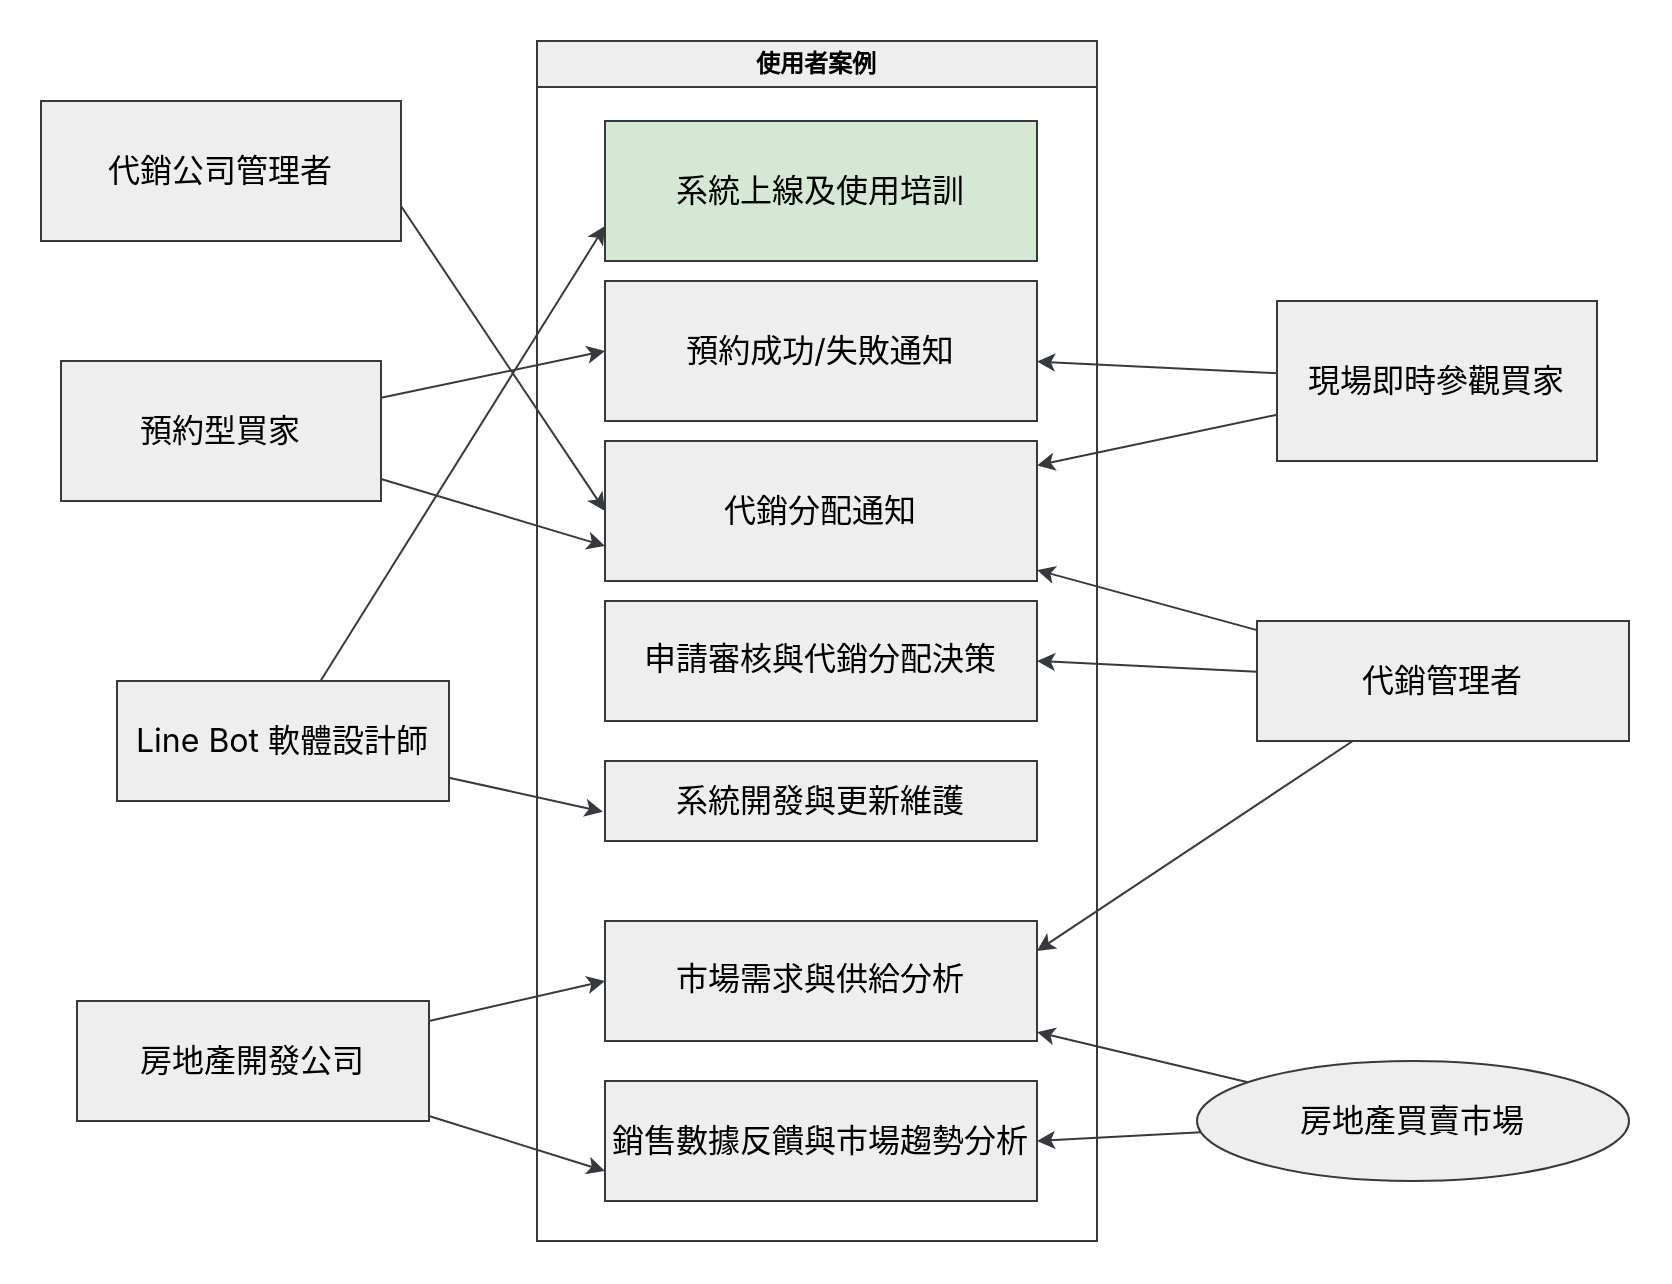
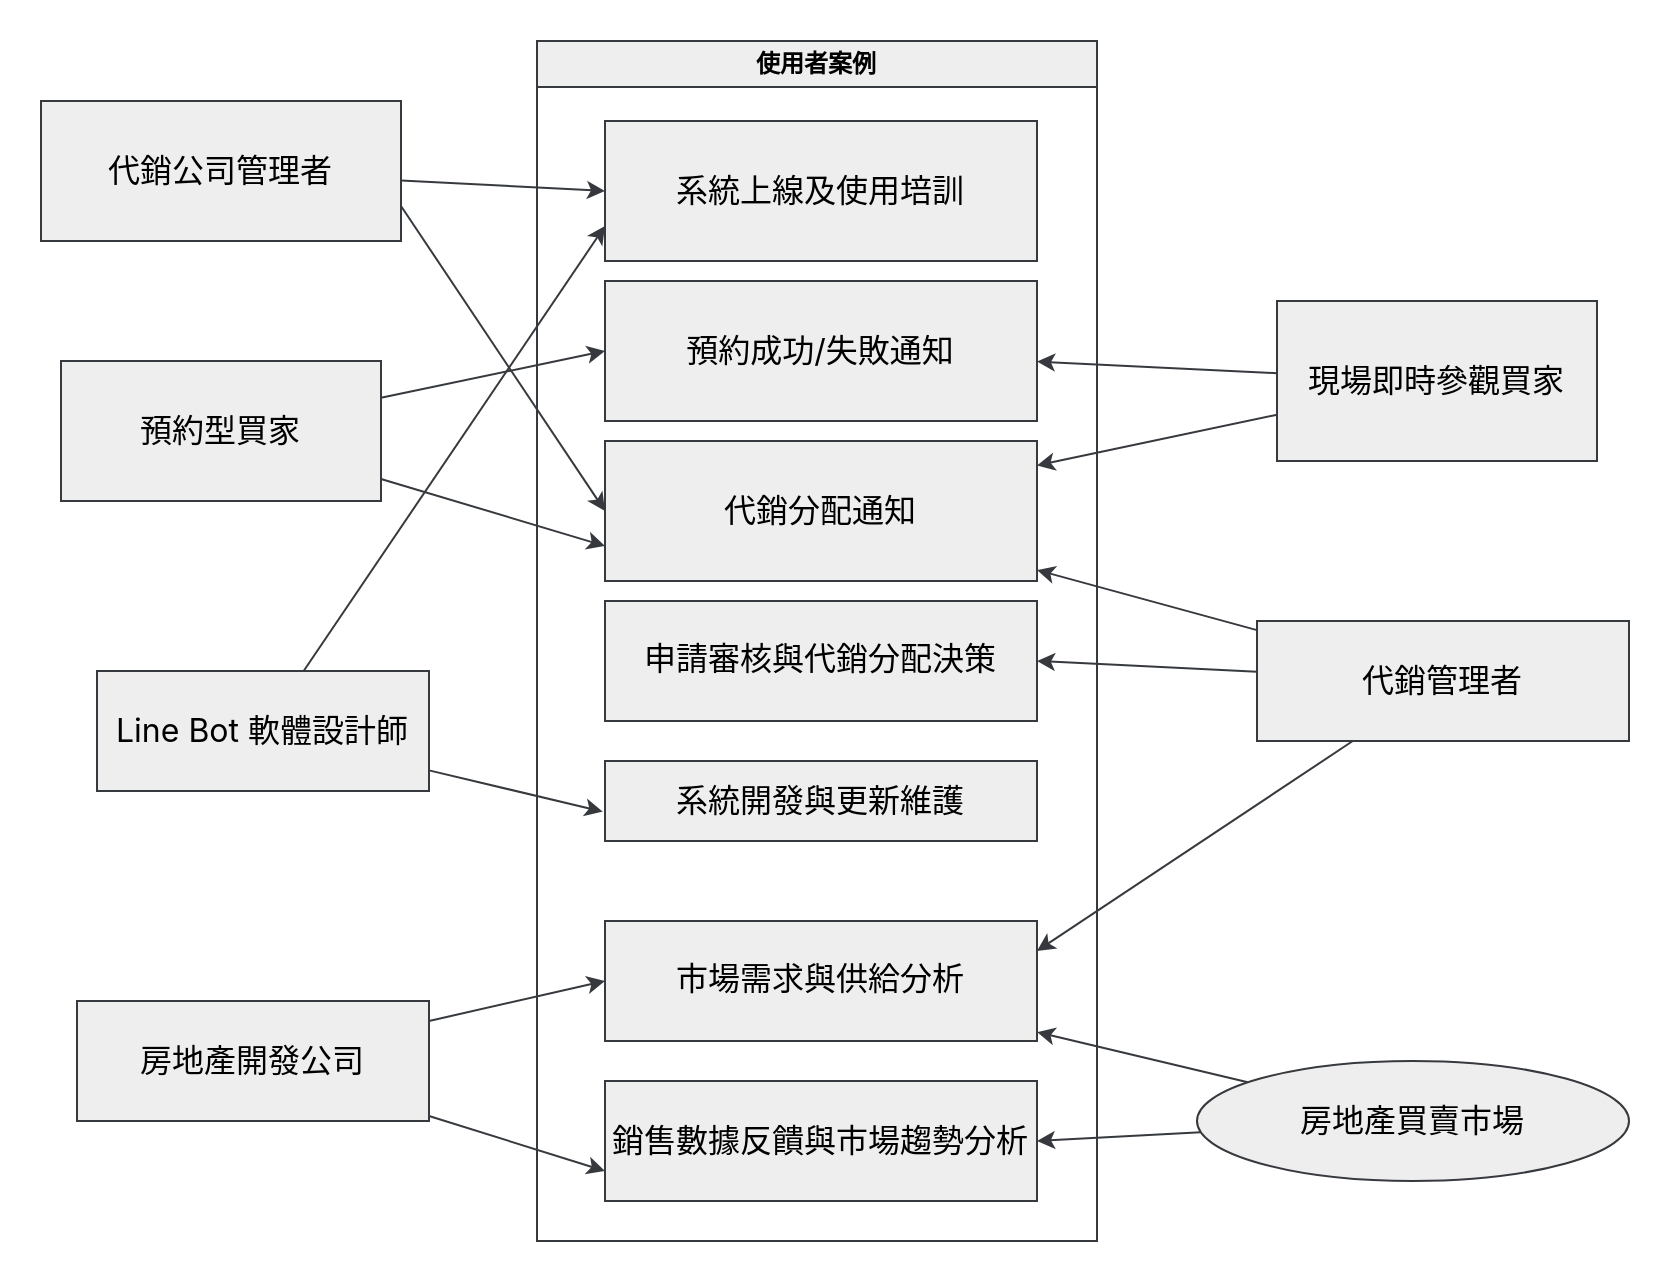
none -> (496, 185)
(821, 191) -> (821, 191)
(283, 741) -> (263, 731)
